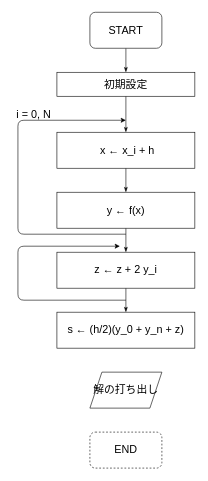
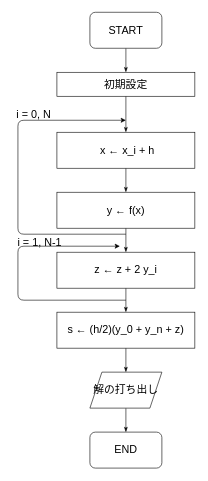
none -> (39, 243)
none -> (126, 366)
none -> (126, 426)
(126, 450) -> (126, 450)
